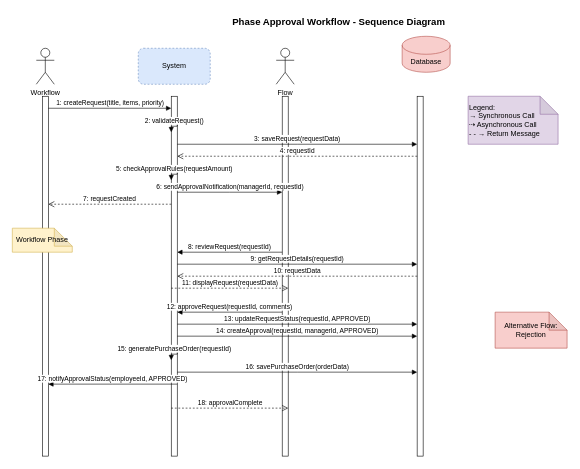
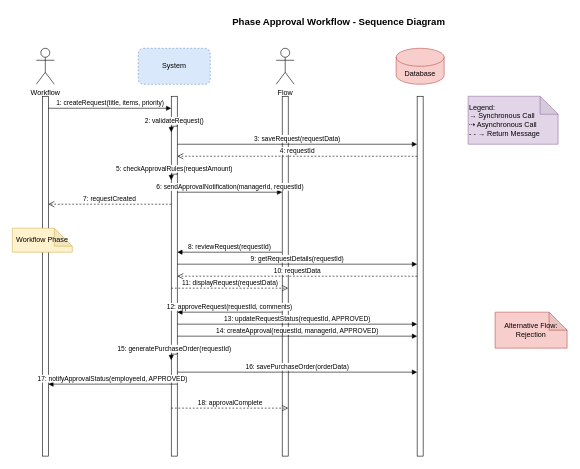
(426, 54) -> (420, 66)
